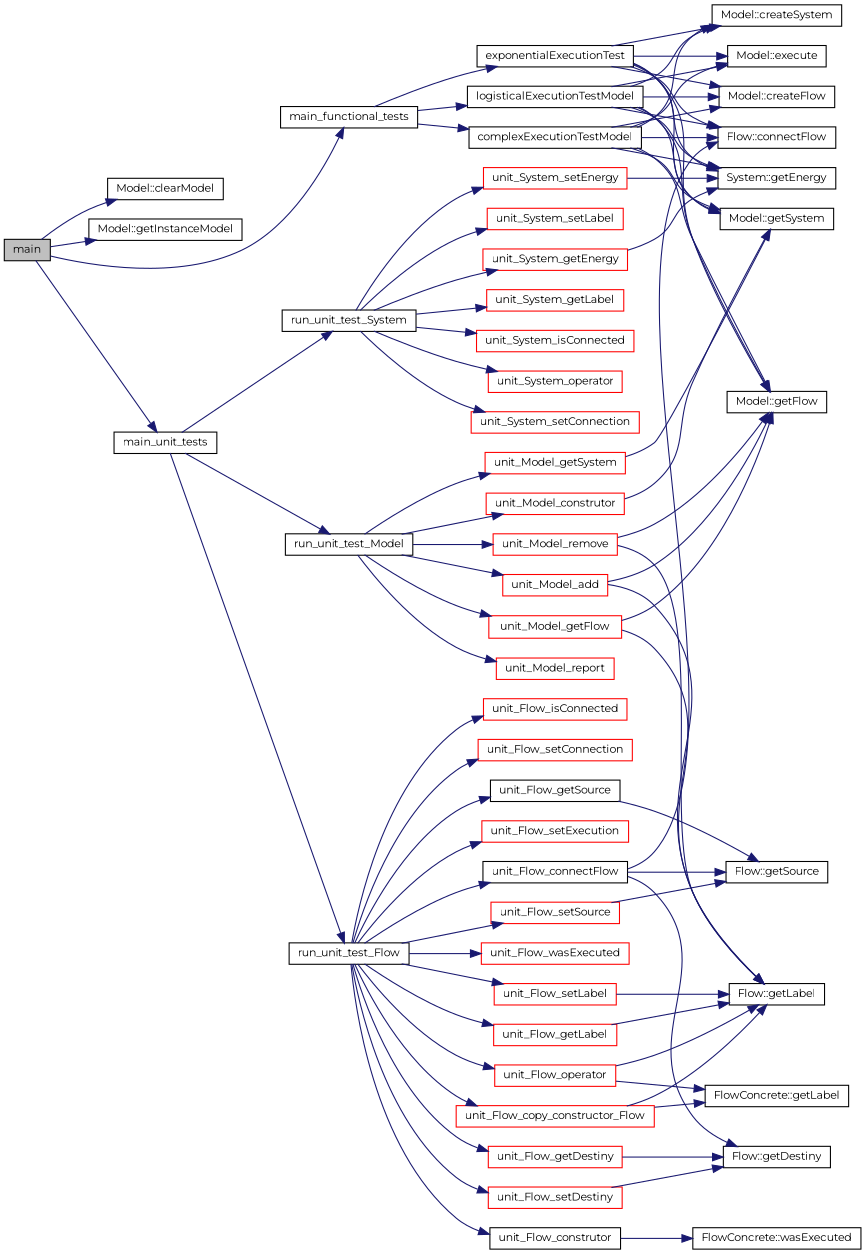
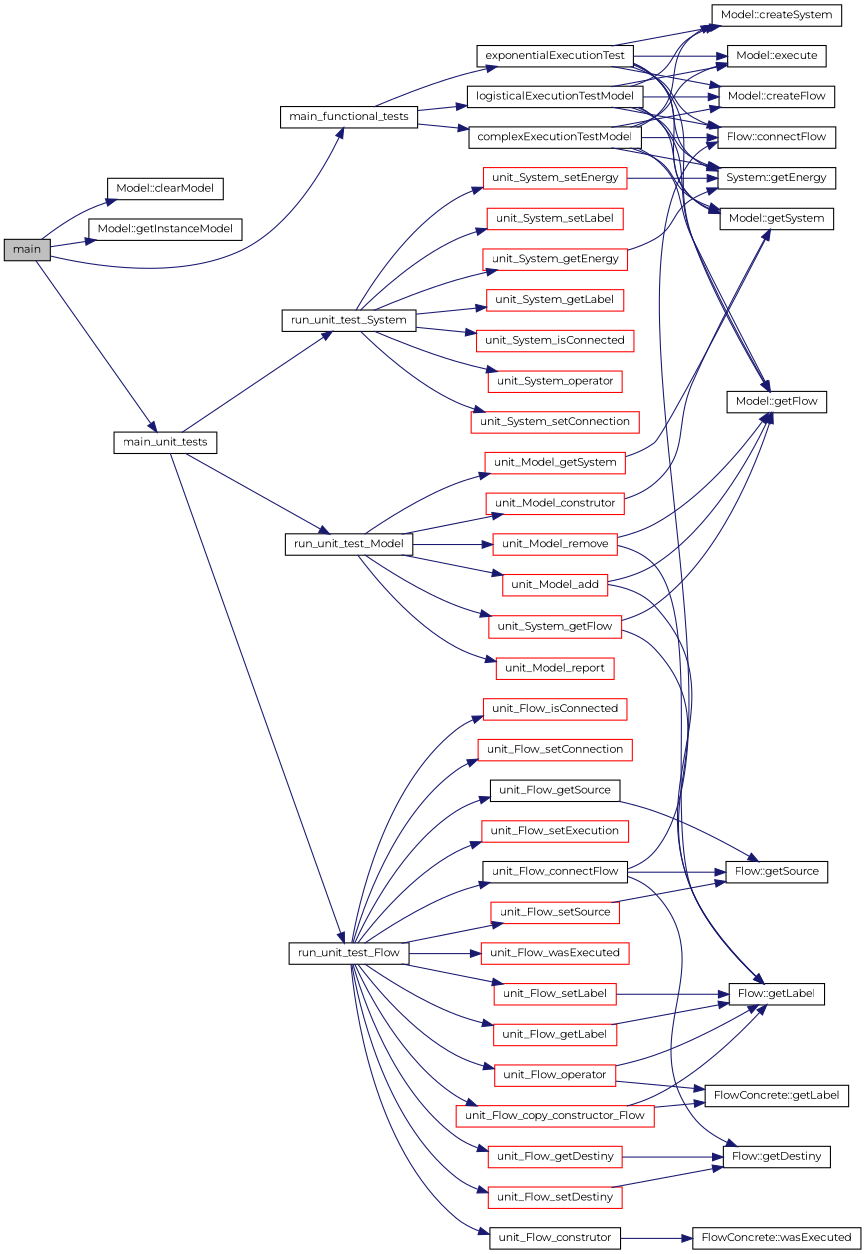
(555, 627) -> (555, 627)
